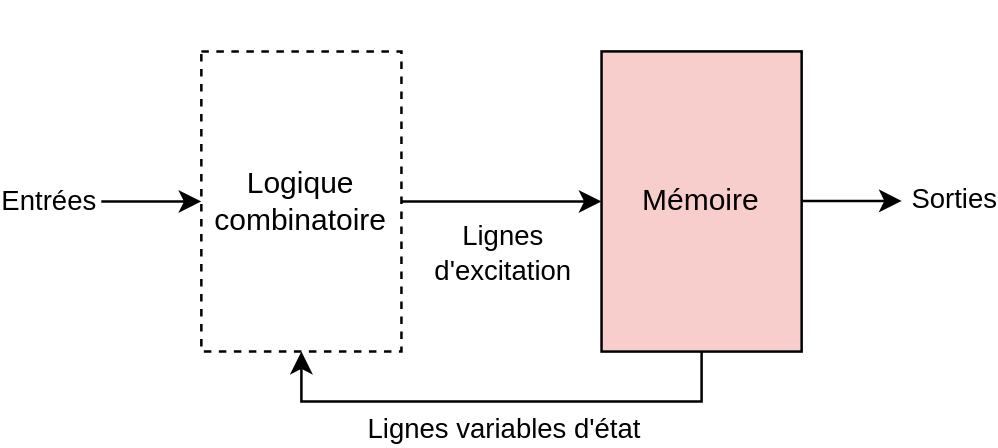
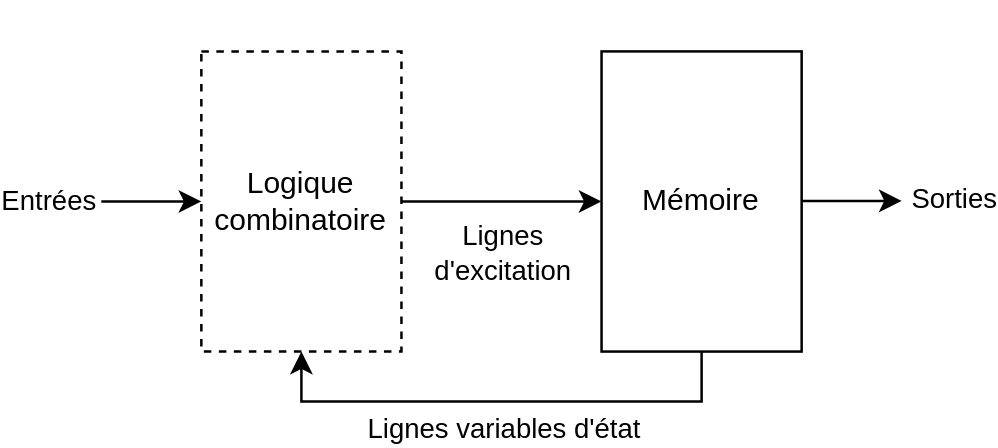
(701, 201) -> (701, 201)
